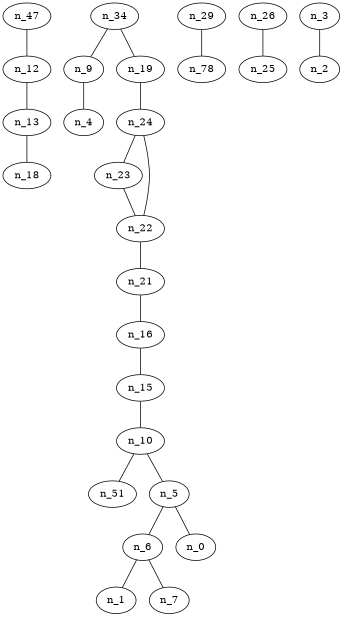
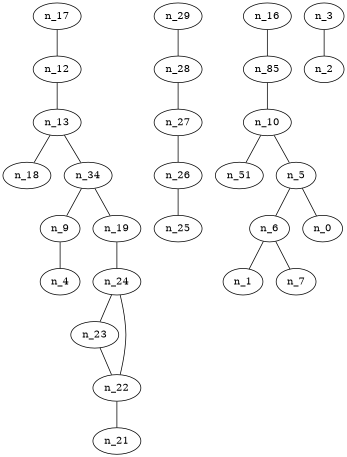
(27, 16) -> (57, 16)
(202, 69) -> (178, 69)
none -> (178, 122)
none -> (73, 149)
(140, 308) -> none
(140, 388) -> (267, 69)
